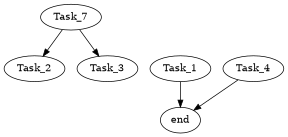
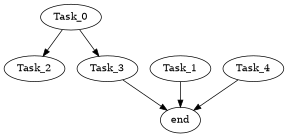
(71, 17) -> (71, 17)
none -> (142, 93)
